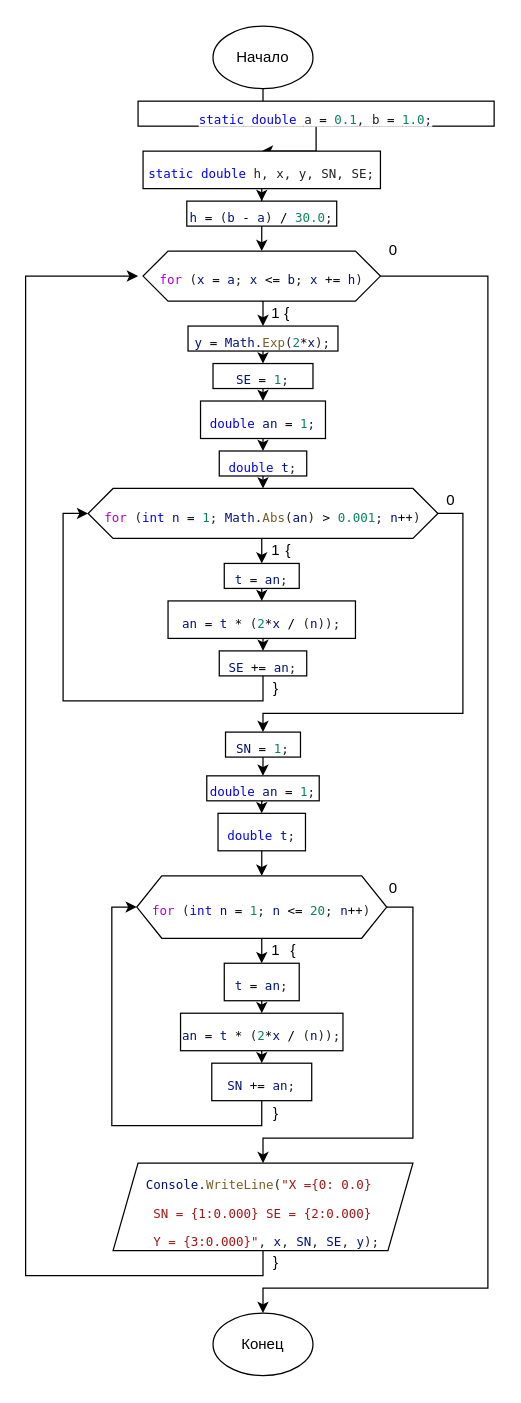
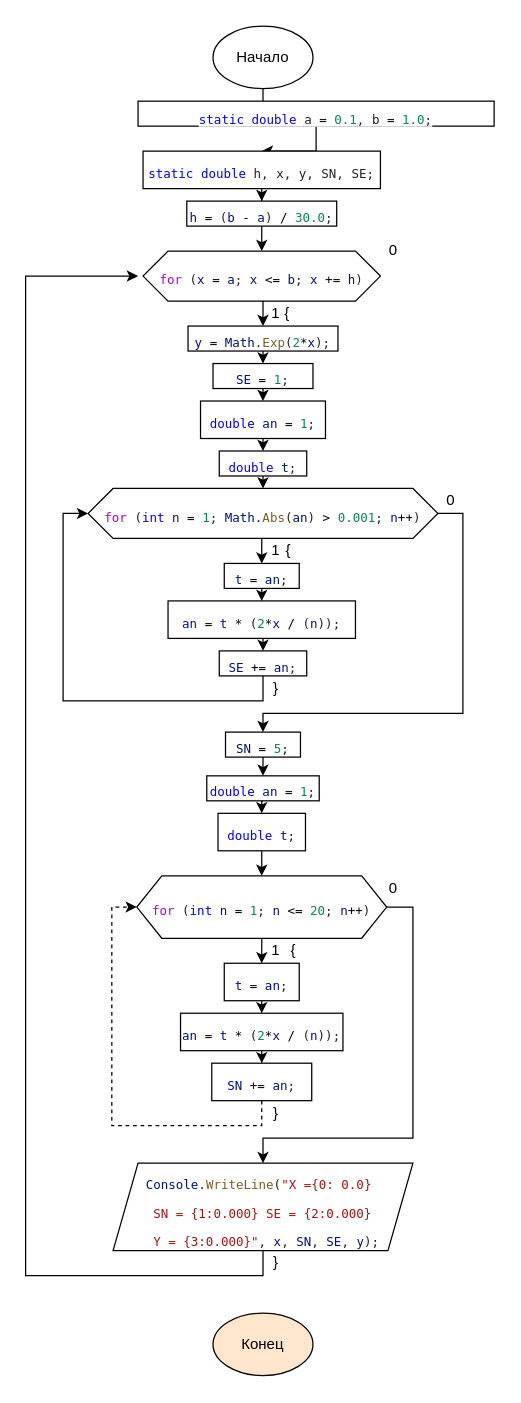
(263, 744) -> (263, 744)
(488, 849) -> none
(112, 1095) -> (112, 1095)
(263, 1344) -> (263, 1344)
